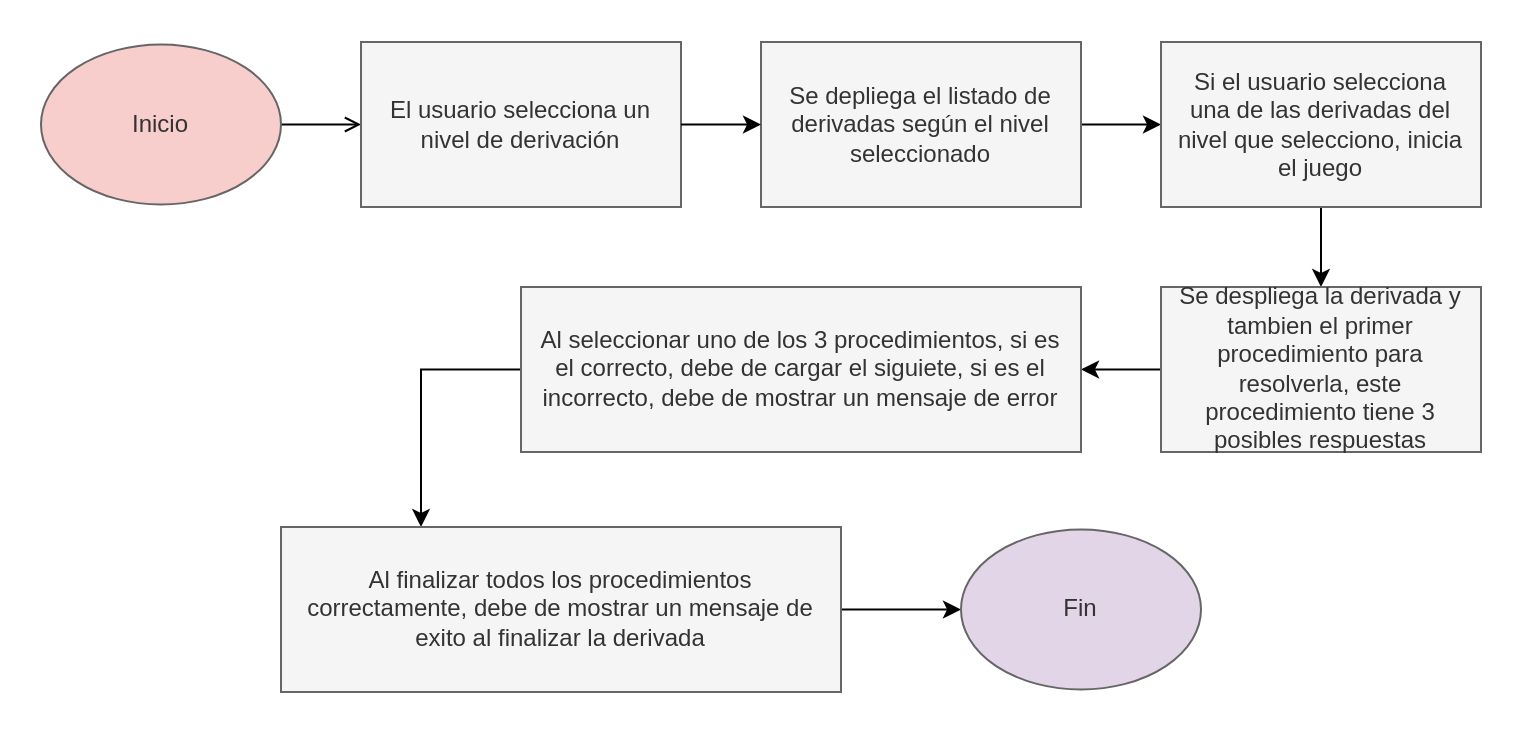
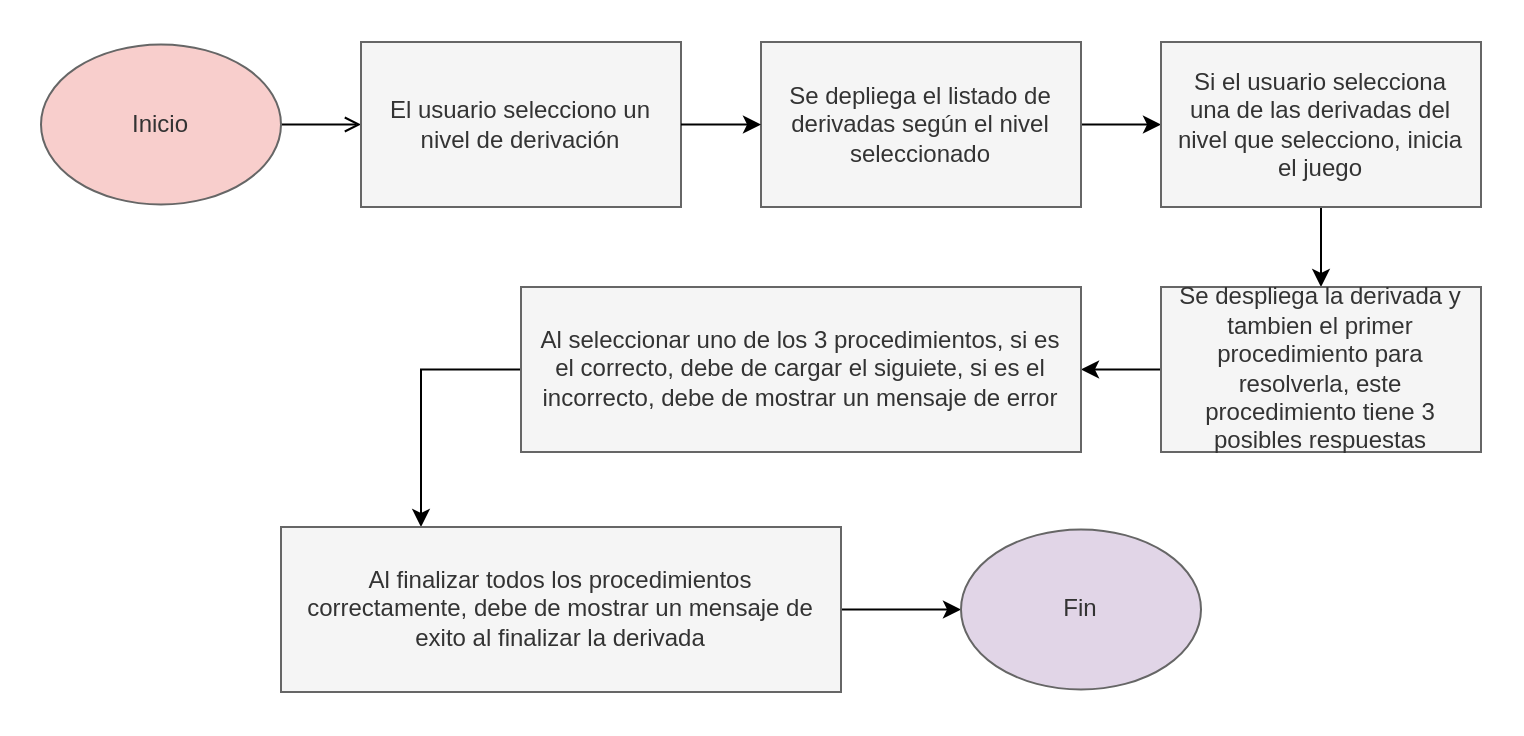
(521, 125) -> (521, 125)
